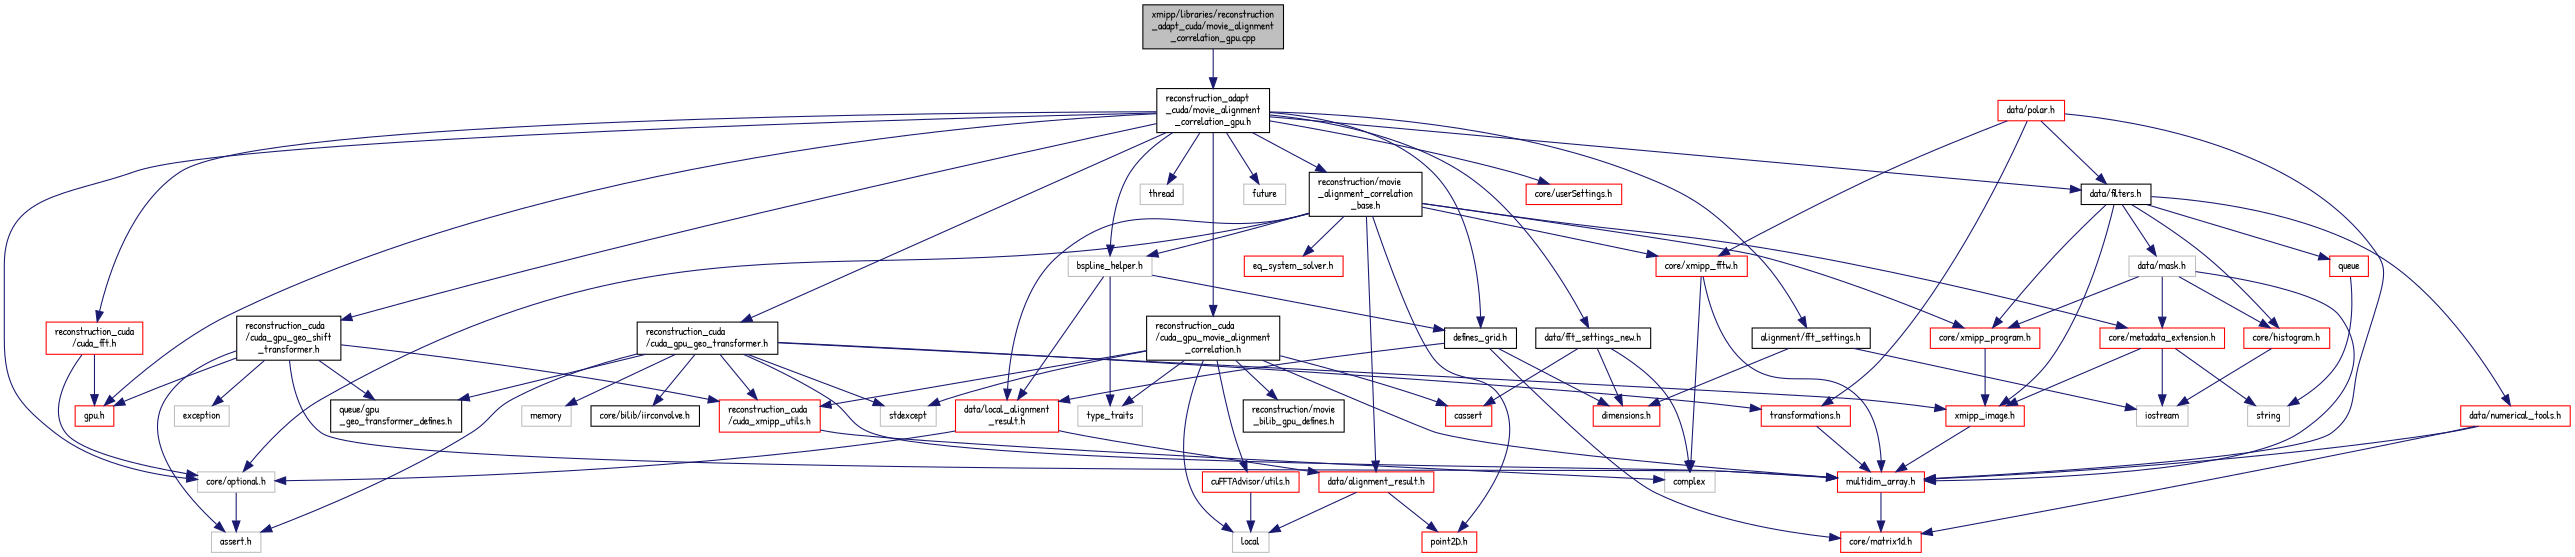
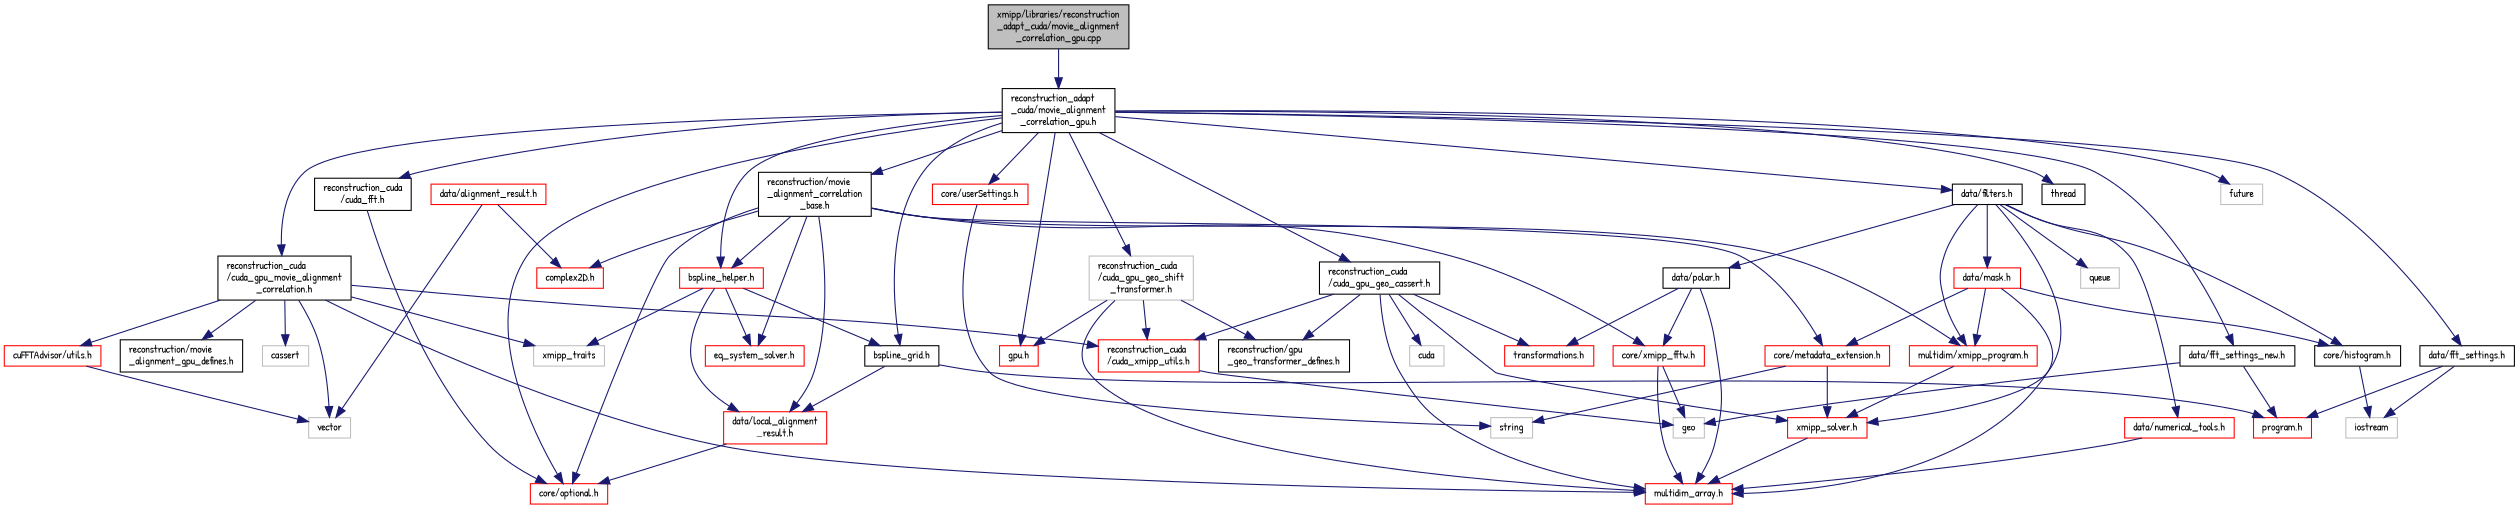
(2031, 111) -> (1696, 278)
(2070, 149) -> (1847, 235)
(1162, 194) -> (2063, 194)
(1110, 266) -> (721, 278)
(2162, 266) -> (1987, 278)
(2349, 266) -> (2100, 278)
none -> (734, 307)
(94, 338) -> (363, 194)
(289, 338) -> (1141, 278)
(708, 338) -> (1380, 278)
(1481, 338) -> (902, 356)
(1811, 338) -> (2467, 356)
(1985, 338) -> (1973, 356)
(2287, 338) -> (2358, 356)
(1371, 339) -> none
(2345, 348) -> (1162, 407)
(1548, 367) -> none
(2162, 372) -> none
(94, 375) -> none
(202, 416) -> none
(396, 416) -> (1284, 356)
(546, 416) -> (1427, 356)
(645, 416) -> none
(908, 416) -> none
(1110, 416) -> (569, 356)
(1294, 416) -> (181, 356)
(1469, 416) -> (286, 356)
(1627, 416) -> (2282, 428)
(1985, 416) -> (1827, 428)
(1839, 446) -> none
(1152, 447) -> none
(236, 482) -> (569, 494)
(1690, 482) -> (1689, 428)
(236, 542) -> none
(1251, 542) -> (330, 428)
(1449, 542) -> (570, 278)
(1881, 542) -> none
